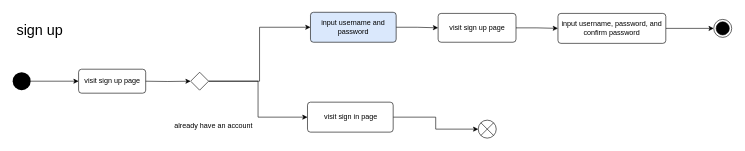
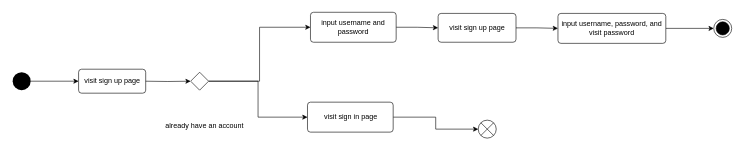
(353, 27) -> (353, 27)
(612, 29) -> (612, 29)
(39, 30) -> none
(213, 126) -> (204, 126)
